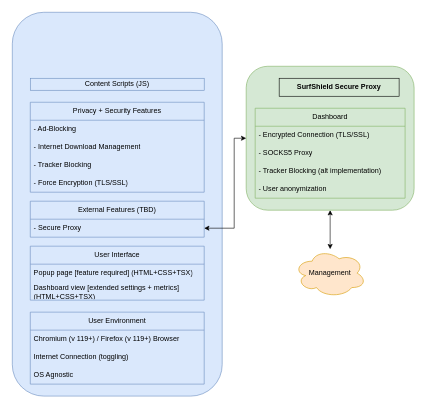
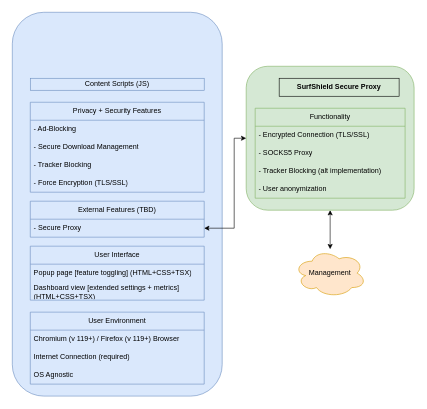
(330, 117) -> (330, 117)
(91, 147) -> (87, 147)
(118, 273) -> (117, 273)
(90, 357) -> (91, 357)
